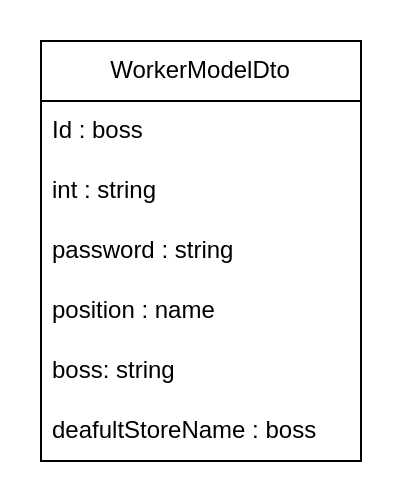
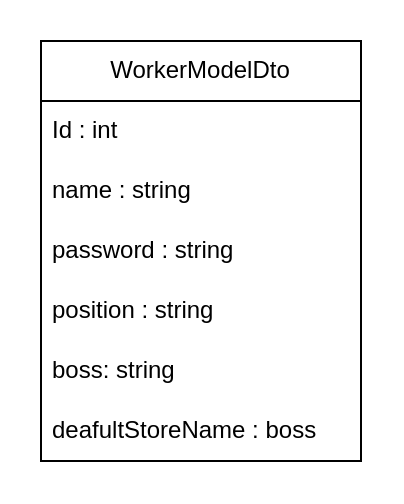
(104, 131) -> (94, 131)
(118, 191) -> (128, 191)
(138, 311) -> (149, 311)
